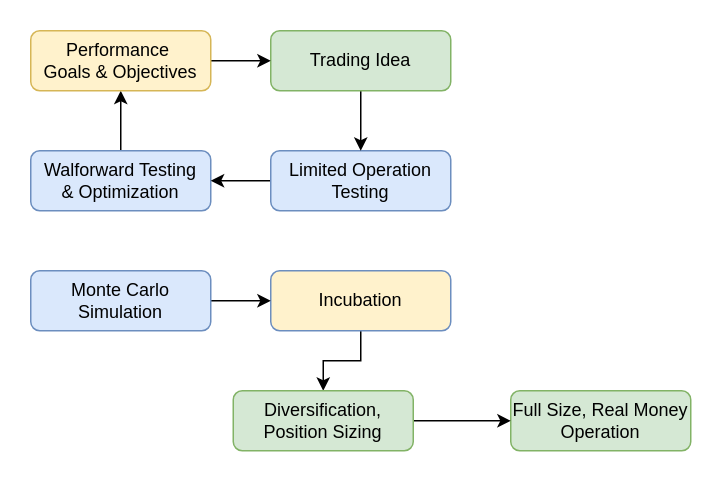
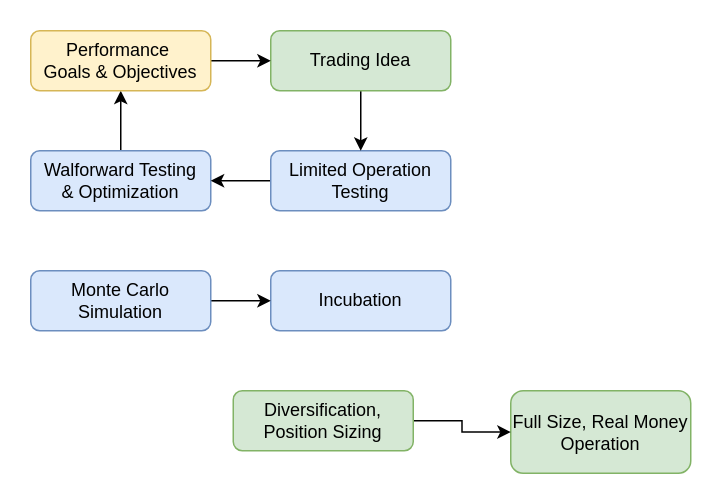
(361, 301) -> (361, 301)
(348, 361) -> none
(601, 421) -> (601, 432)
